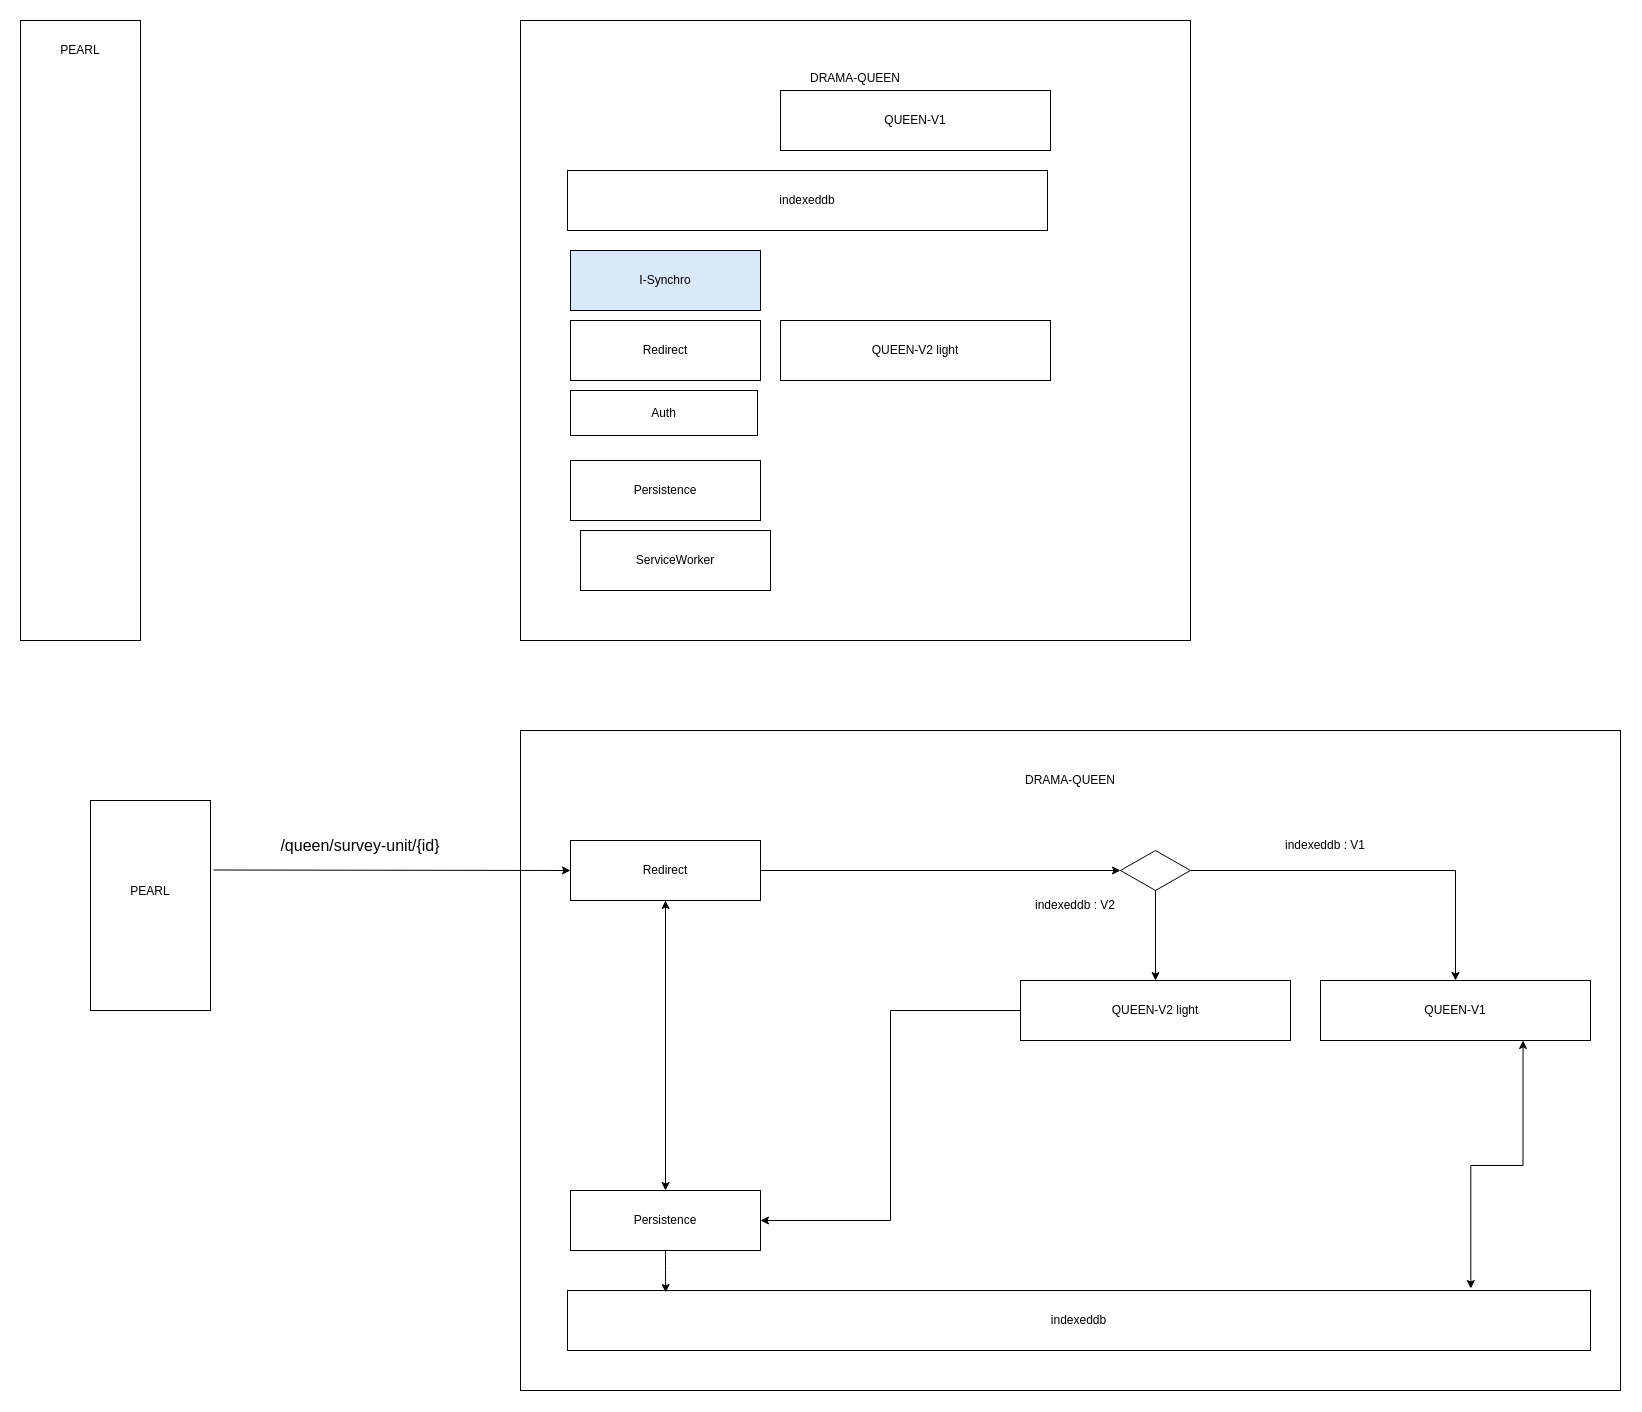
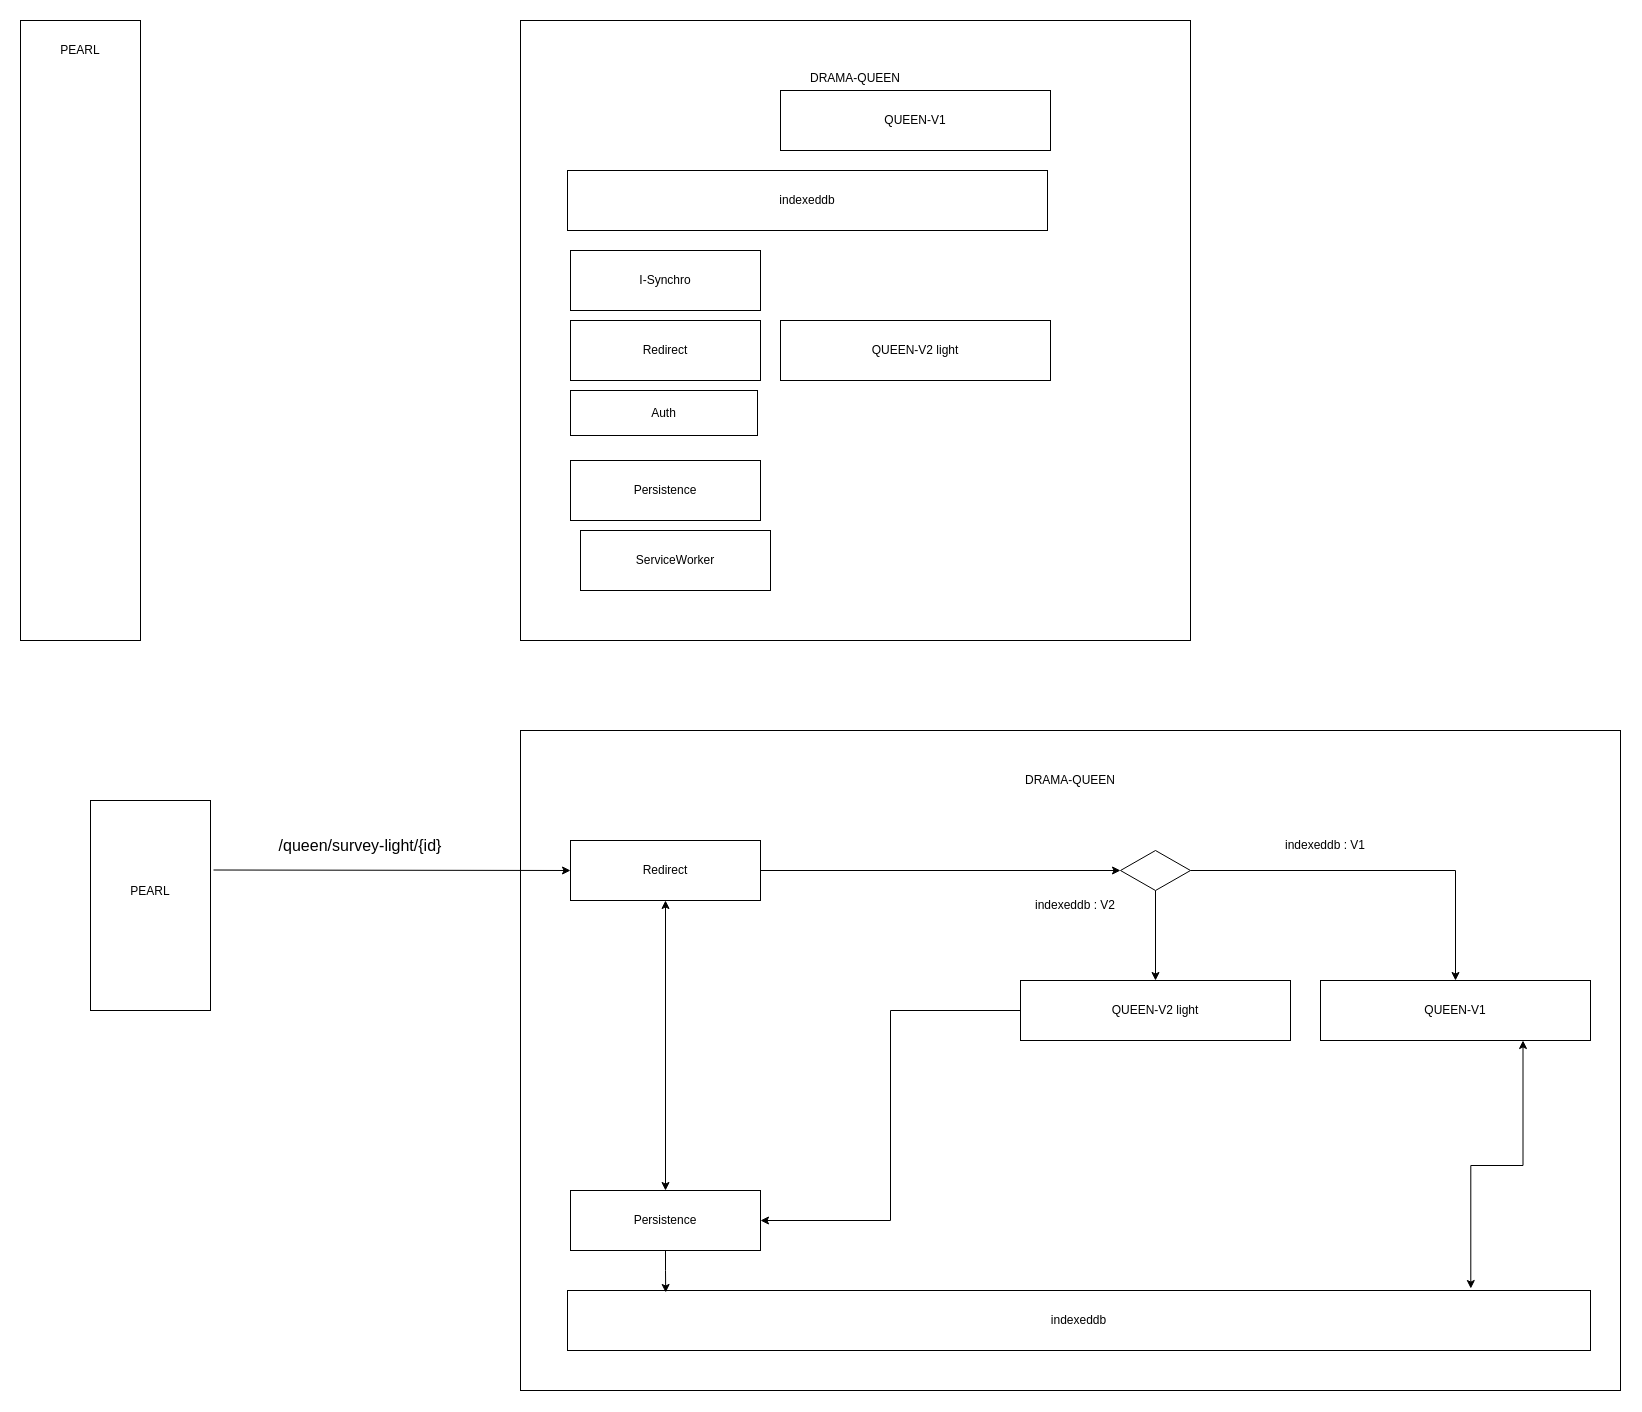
(666, 281) -> (666, 281)
(361, 846) -> (361, 846)
